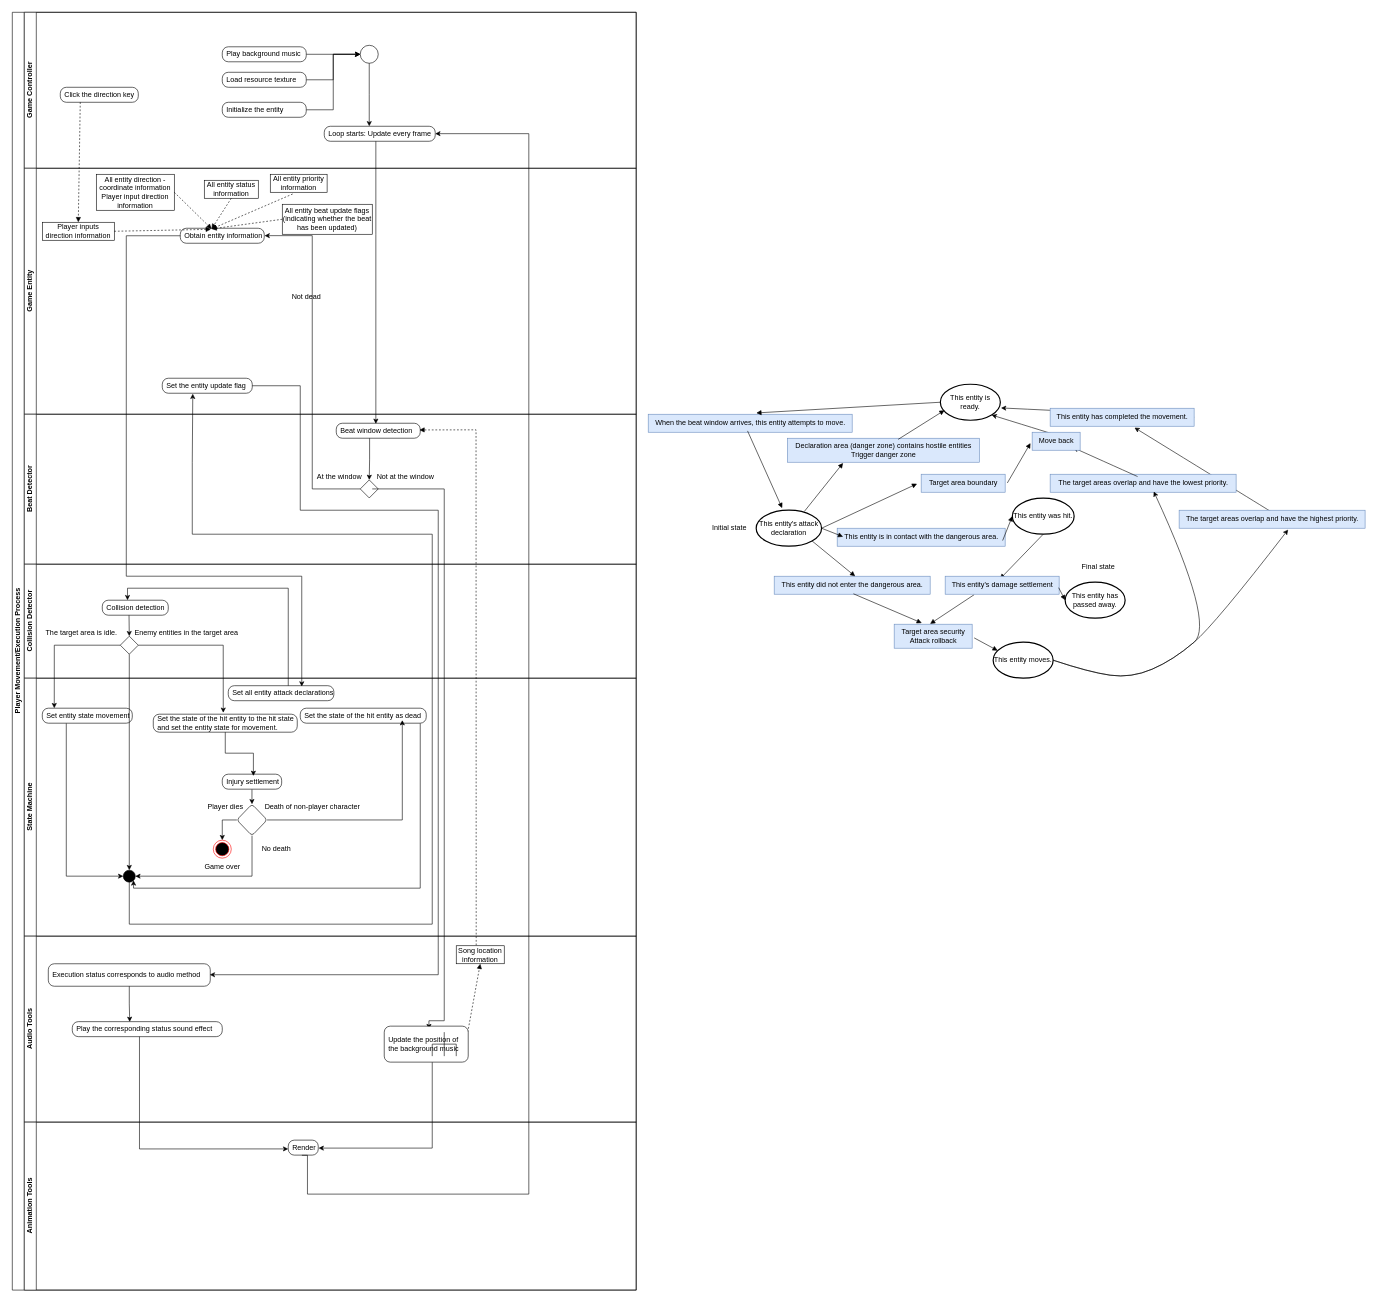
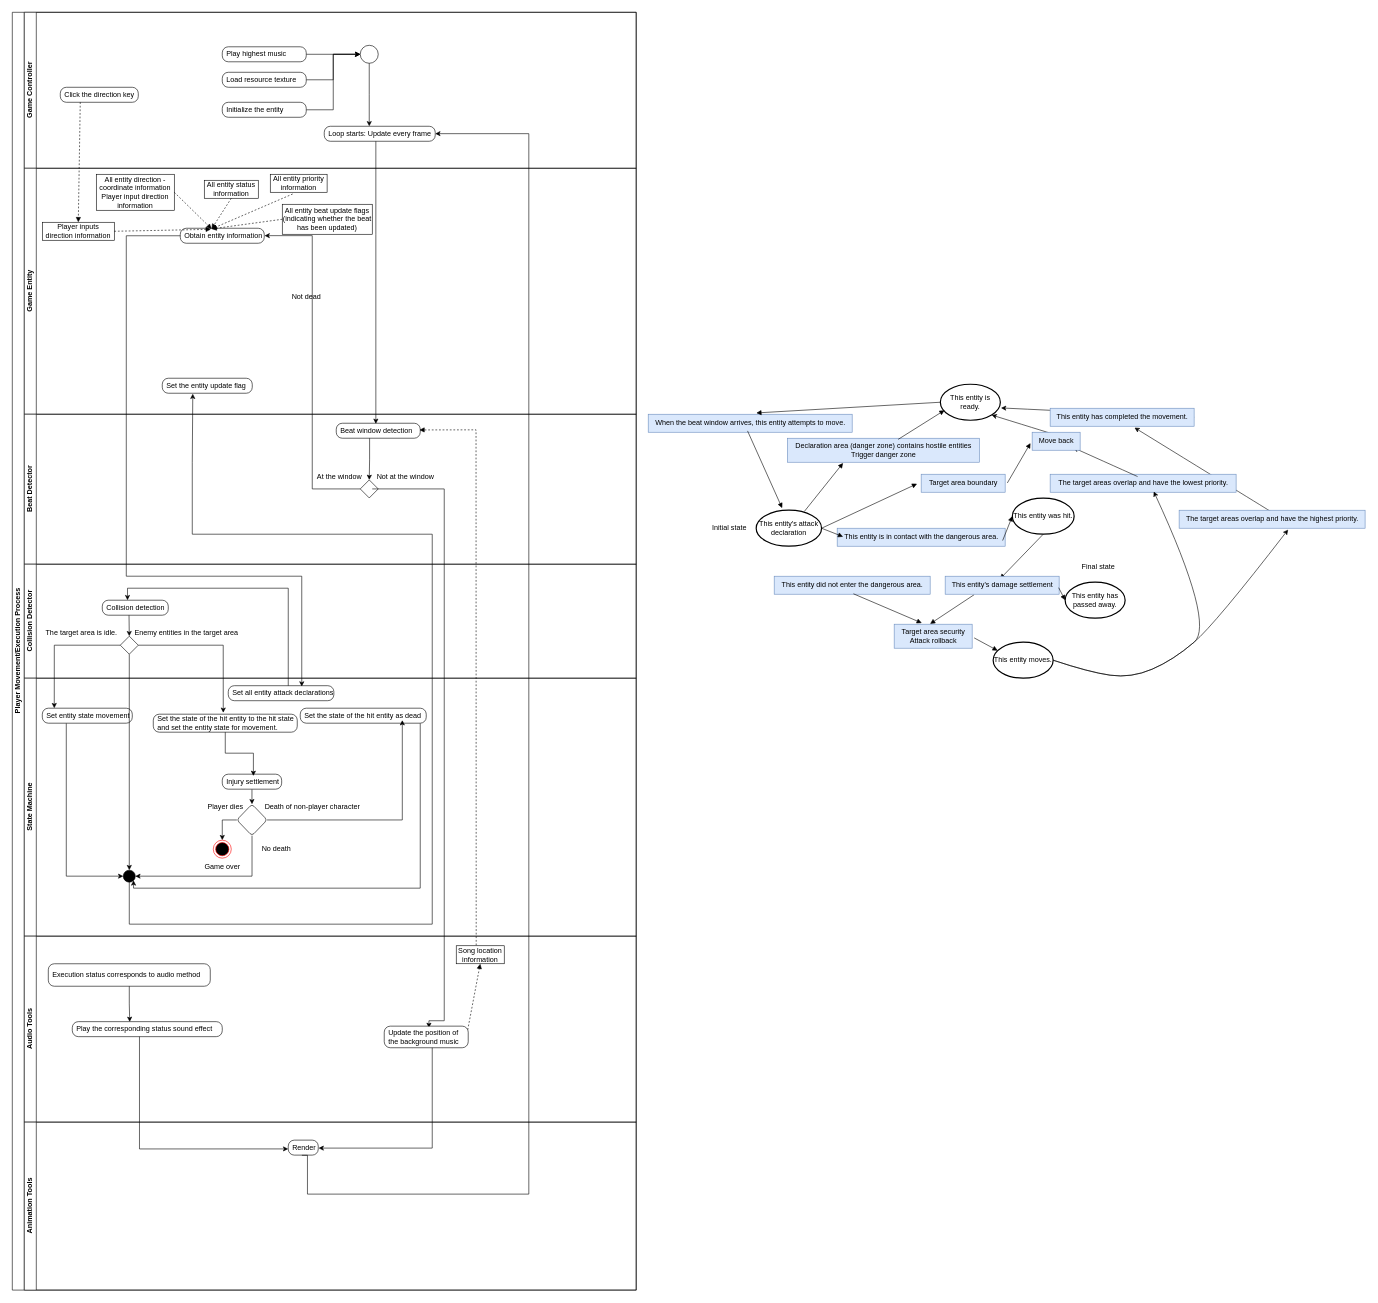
(265, 54) -> (258, 54)
(833, 558) -> none
(438, 975) -> none
(426, 1044) -> (426, 1037)
